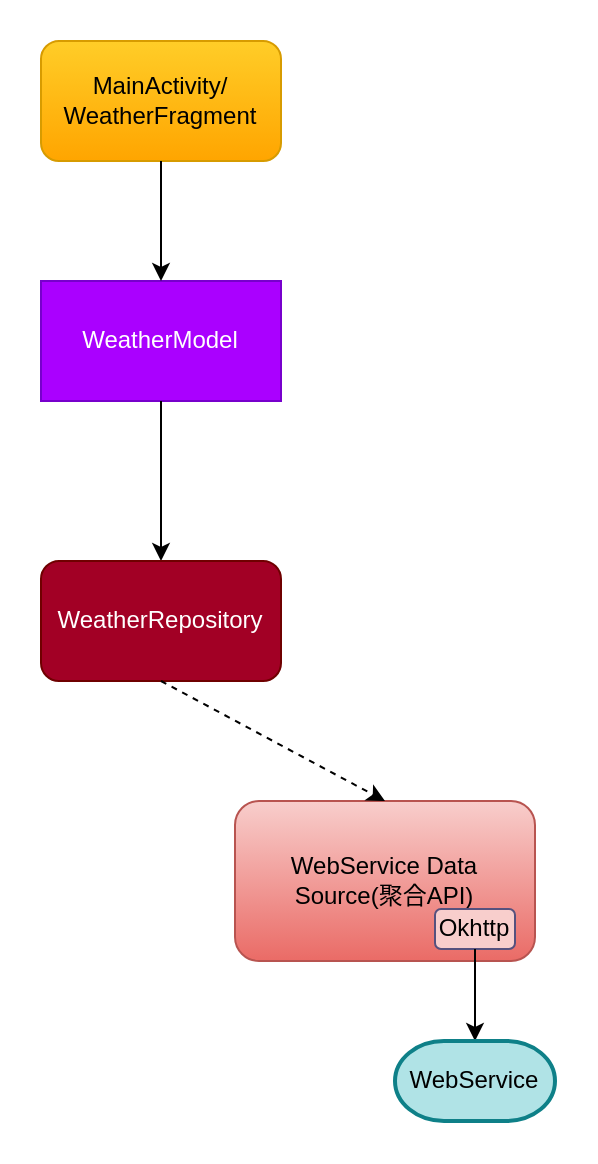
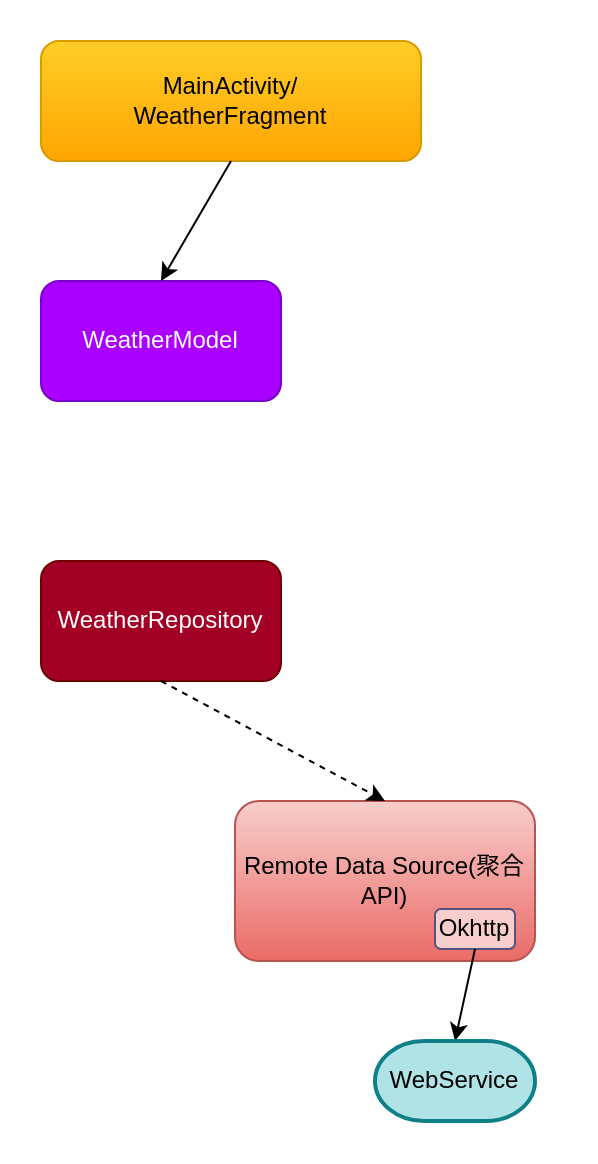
(161, 101) -> (231, 101)
(161, 341) -> (161, 341)
(161, 474) -> none
(385, 881) -> (385, 881)
(475, 1081) -> (455, 1081)
